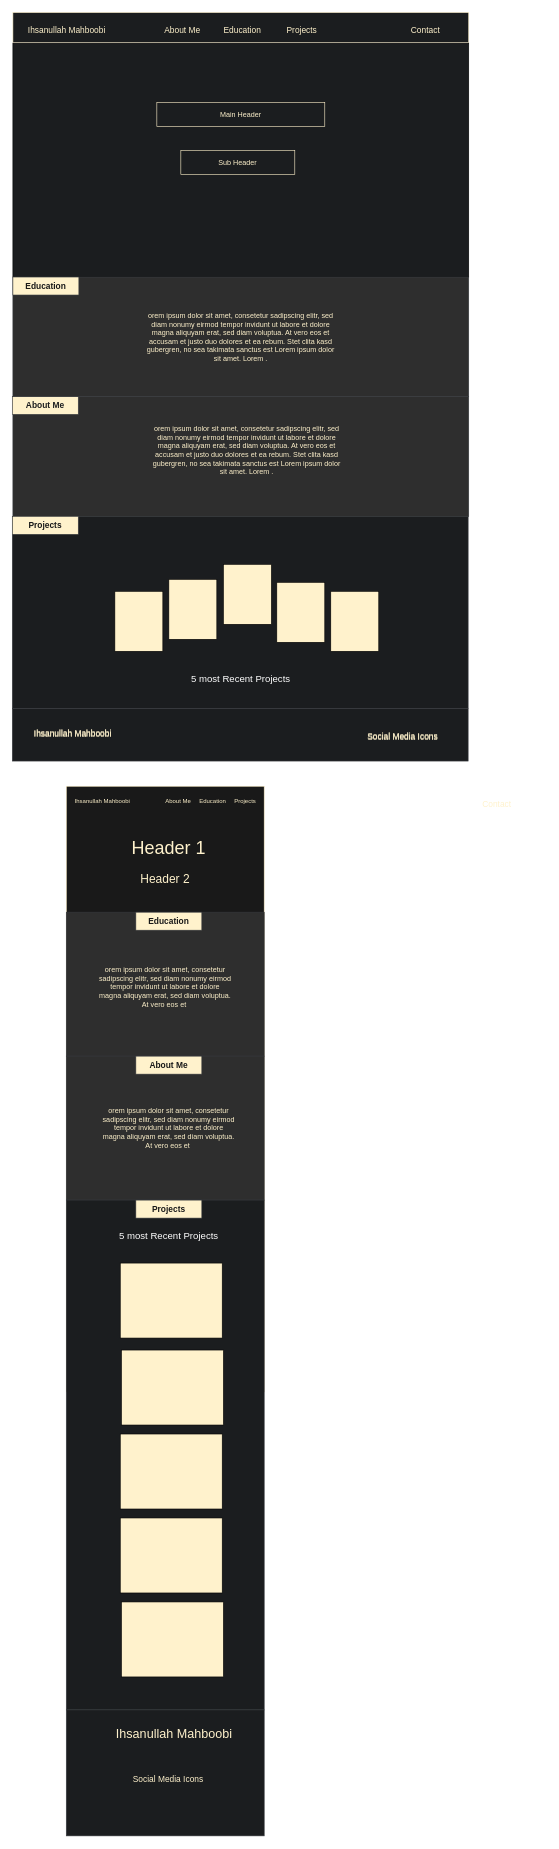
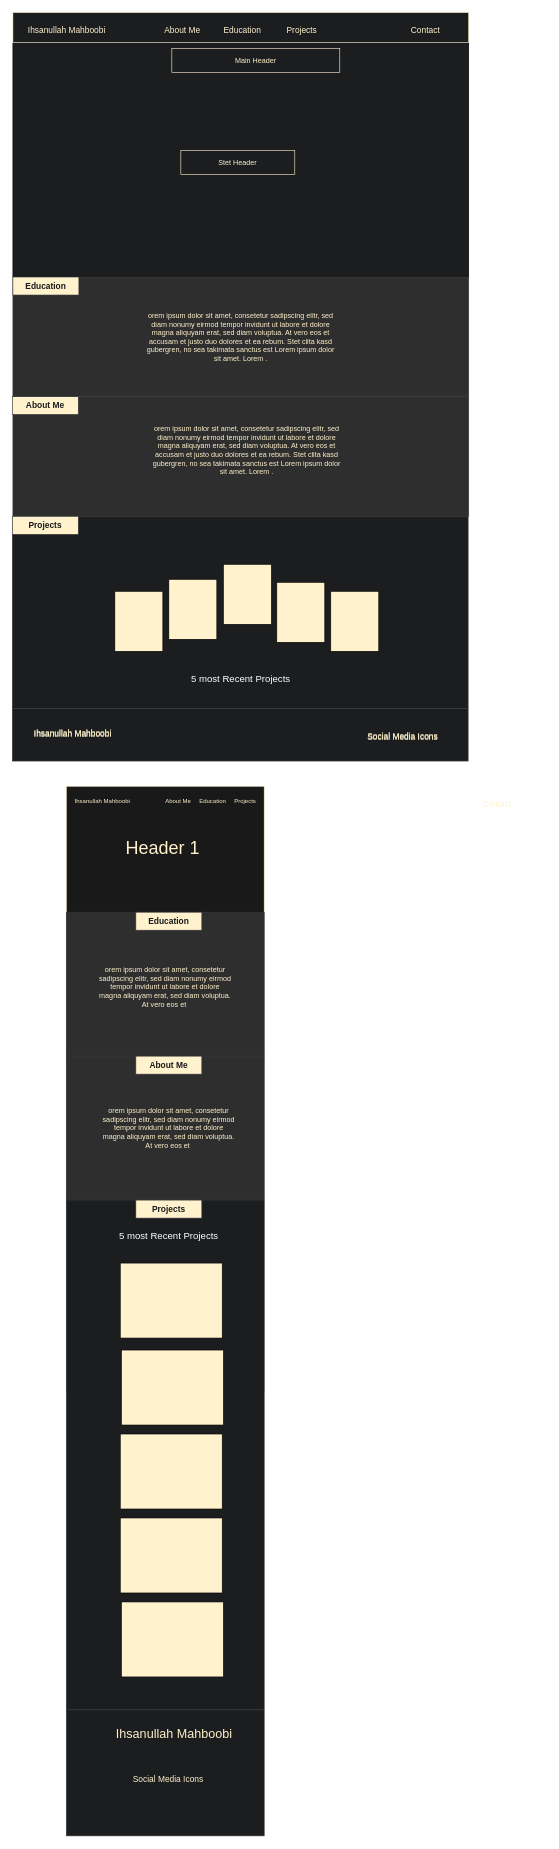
(241, 114) -> (256, 60)
(238, 162) -> (238, 162)
(169, 848) -> (163, 848)
(165, 876) -> none
